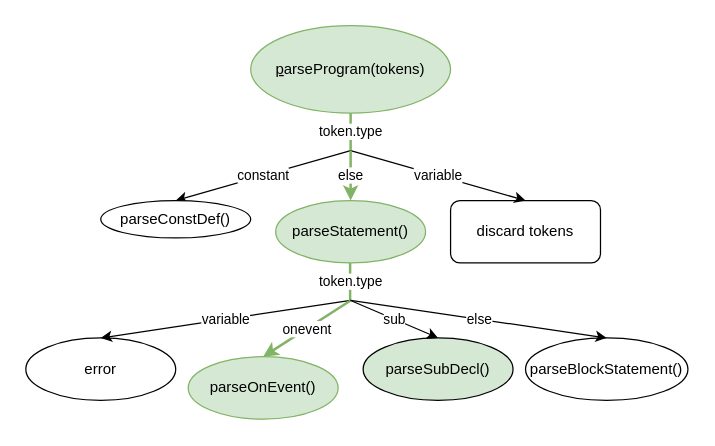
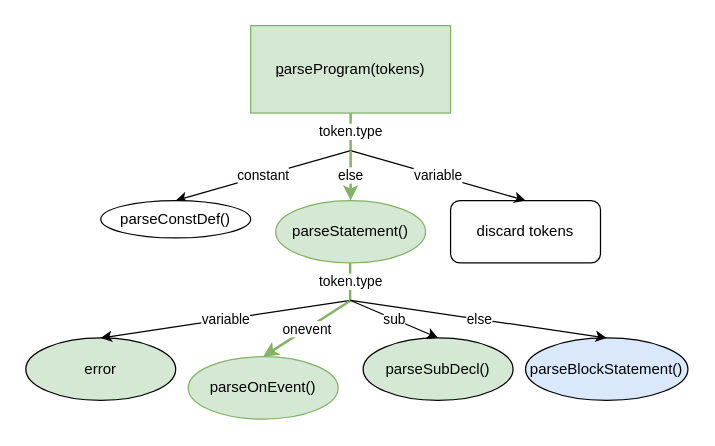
(351, 69) -> (351, 69)
(101, 369) -> (101, 369)
(607, 369) -> (607, 369)
